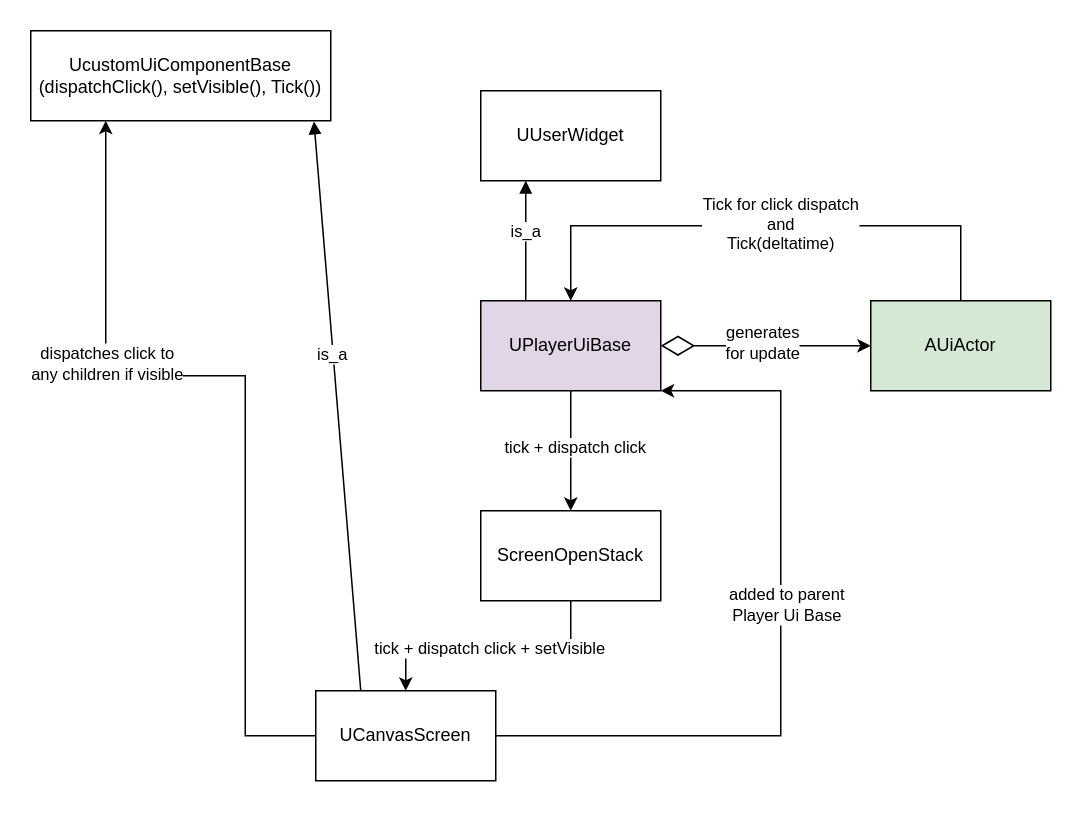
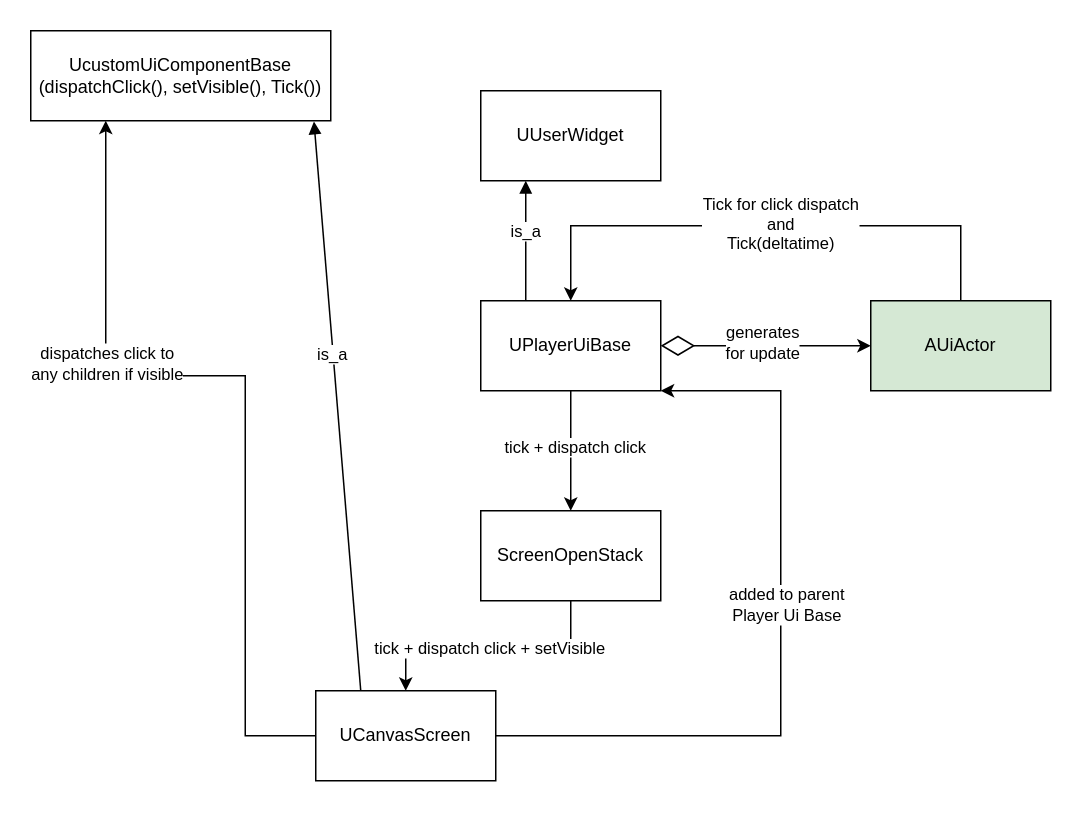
(571, 346) -> (571, 346)
